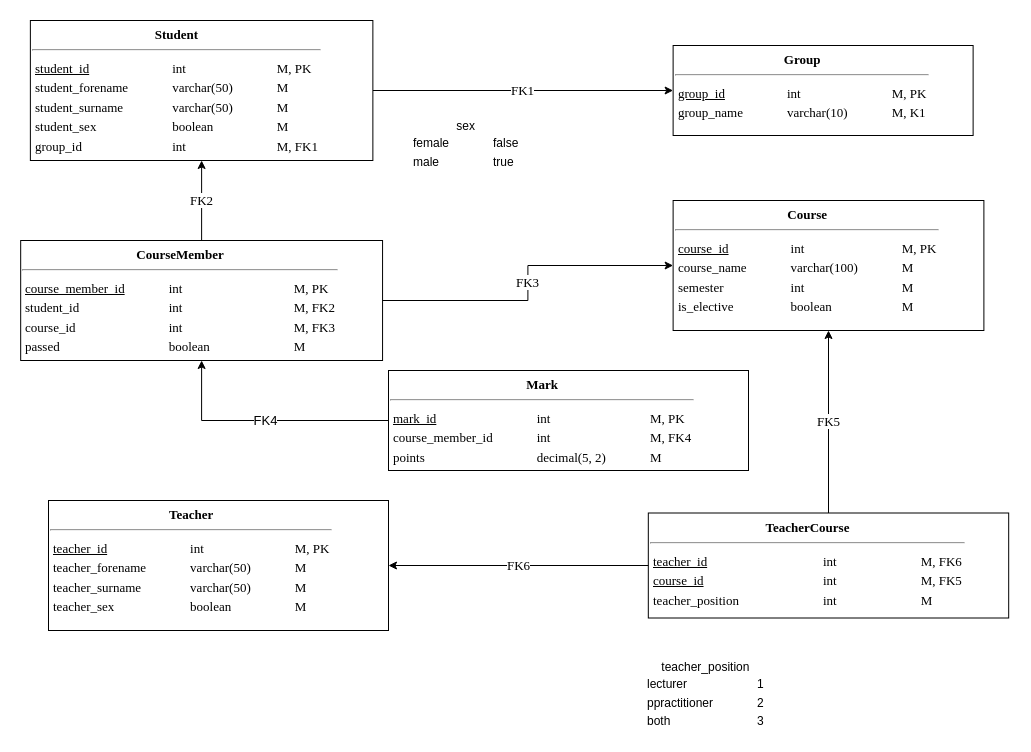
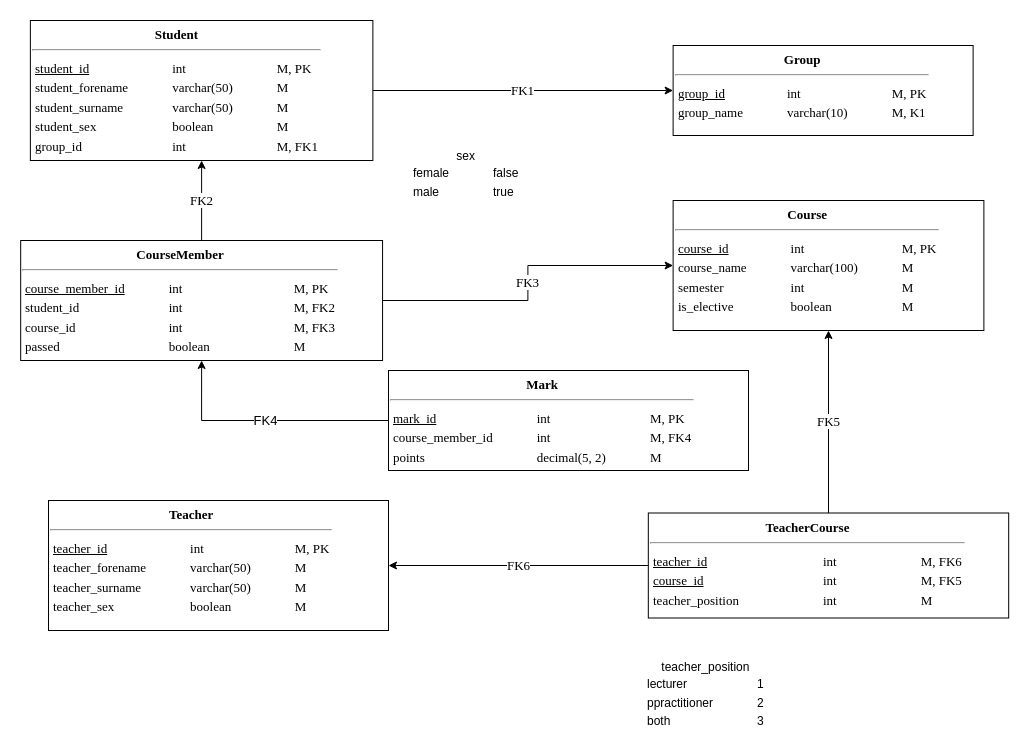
(474, 146) -> (474, 176)
